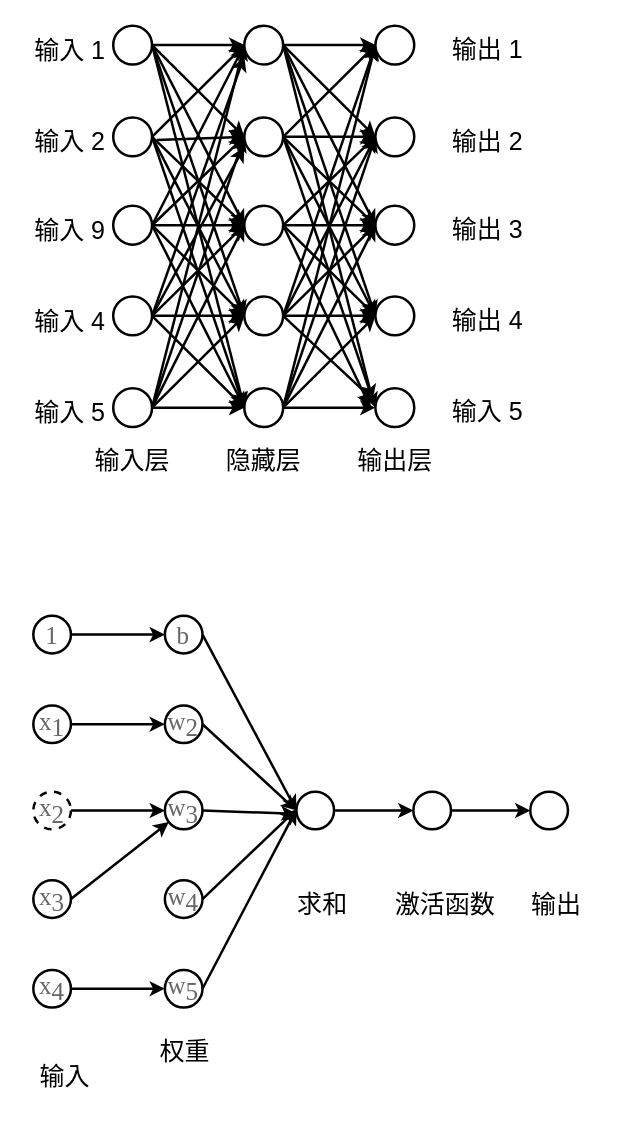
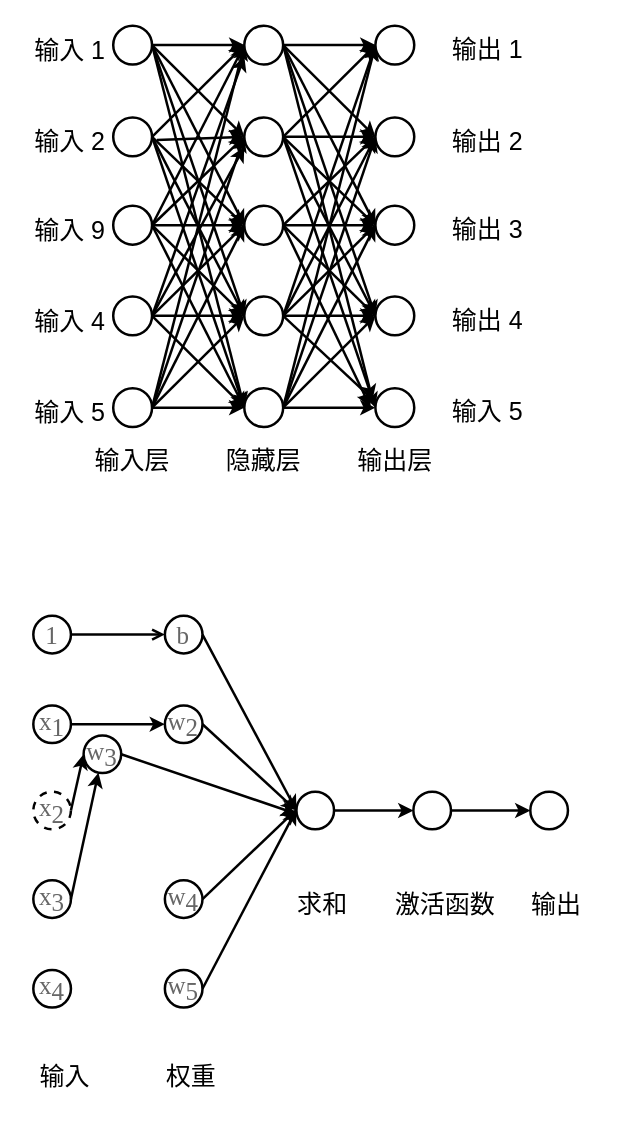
(152, 634) -> (153, 634)
(183, 810) -> (102, 754)
(112, 989) -> none
(184, 1051) -> (190, 1076)
